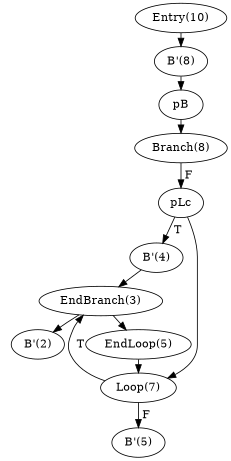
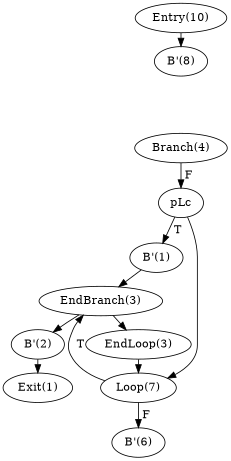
(181, 105) -> none
(181, 148) -> (181, 148)
(156, 258) -> (156, 258)
(138, 344) -> (138, 344)
none -> (38, 388)
(138, 443) -> (138, 443)
